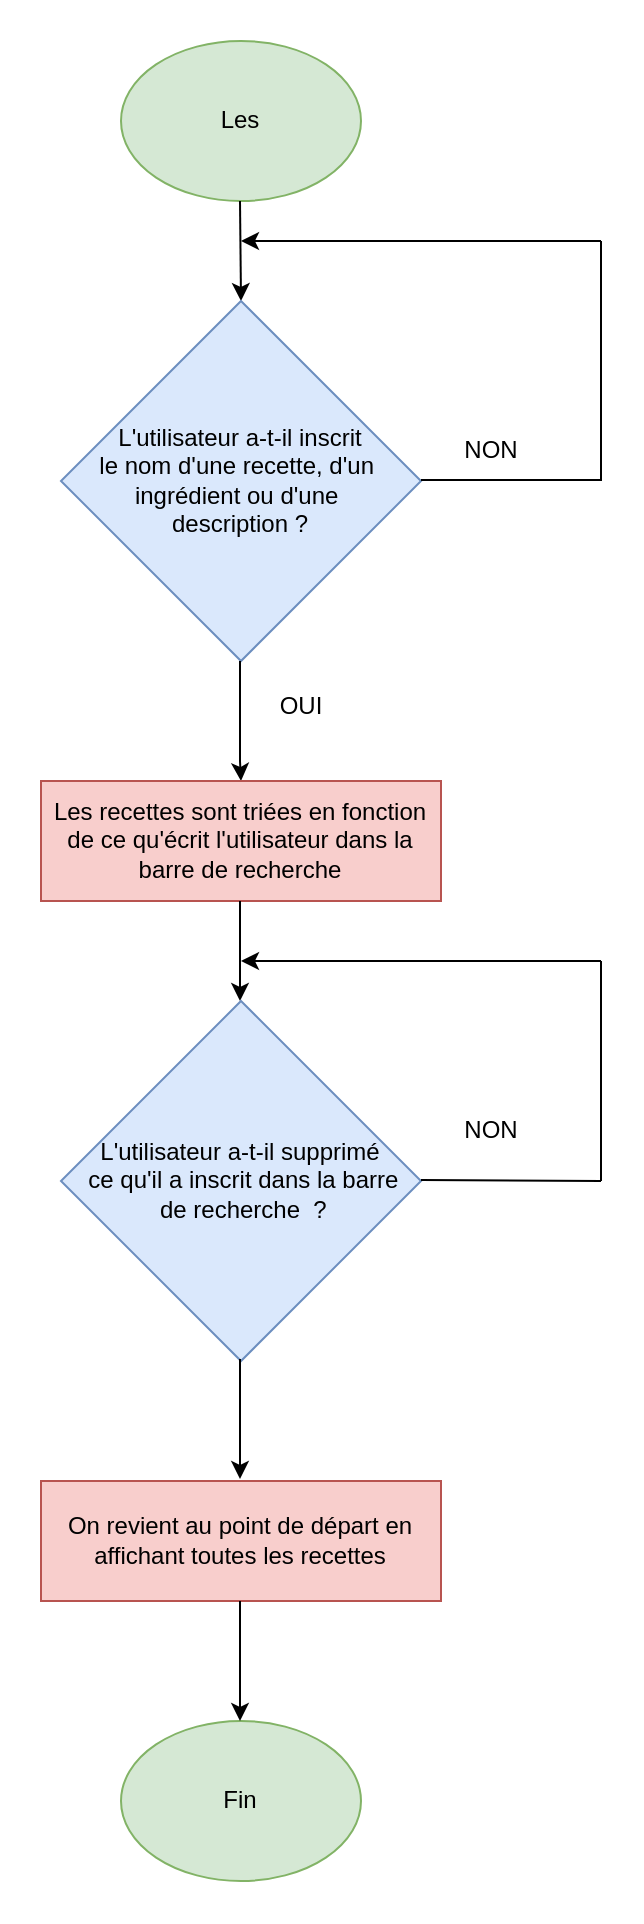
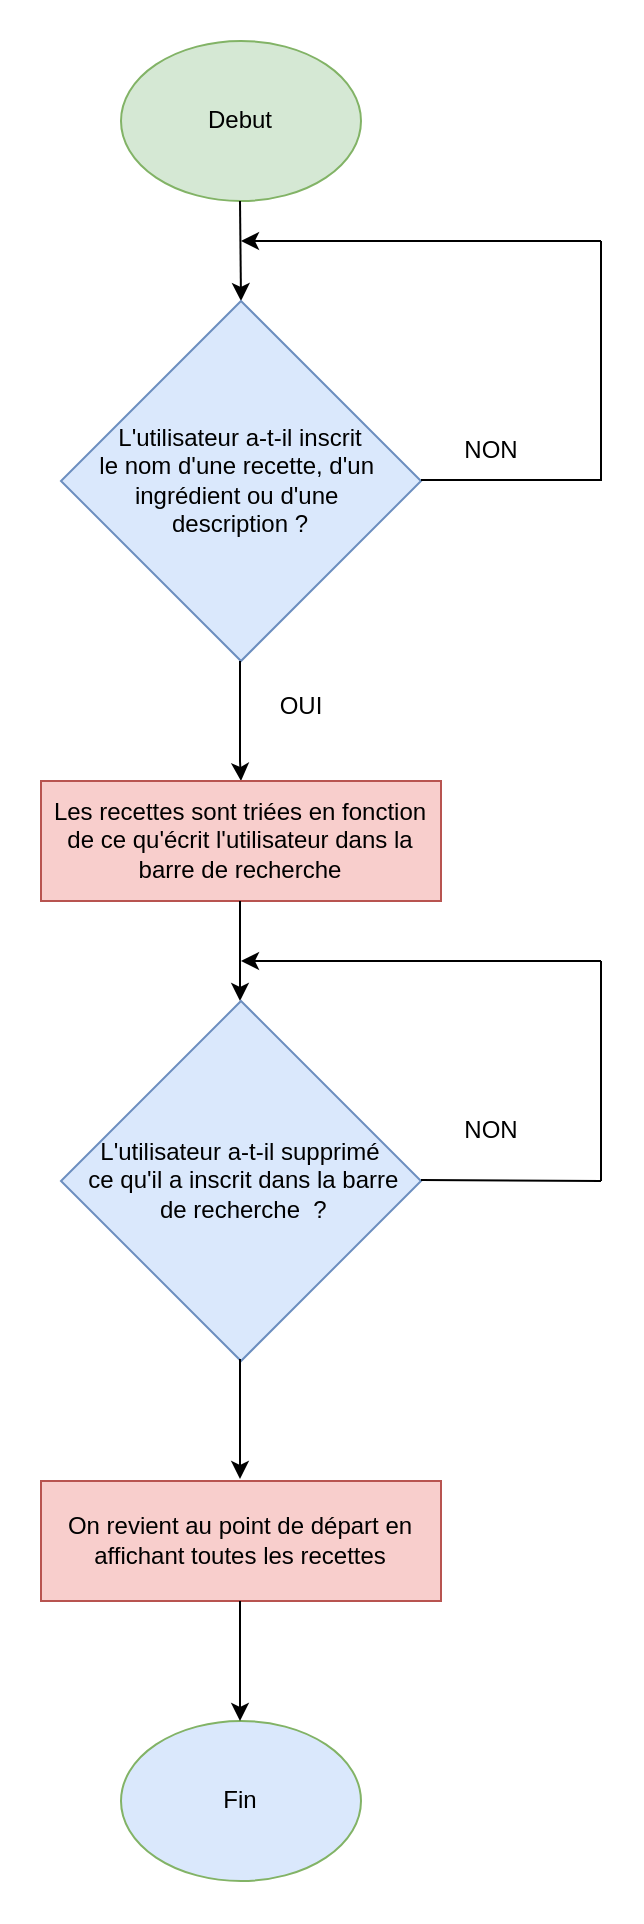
(241, 121) -> (241, 121)
(241, 1801) -> (241, 1801)
